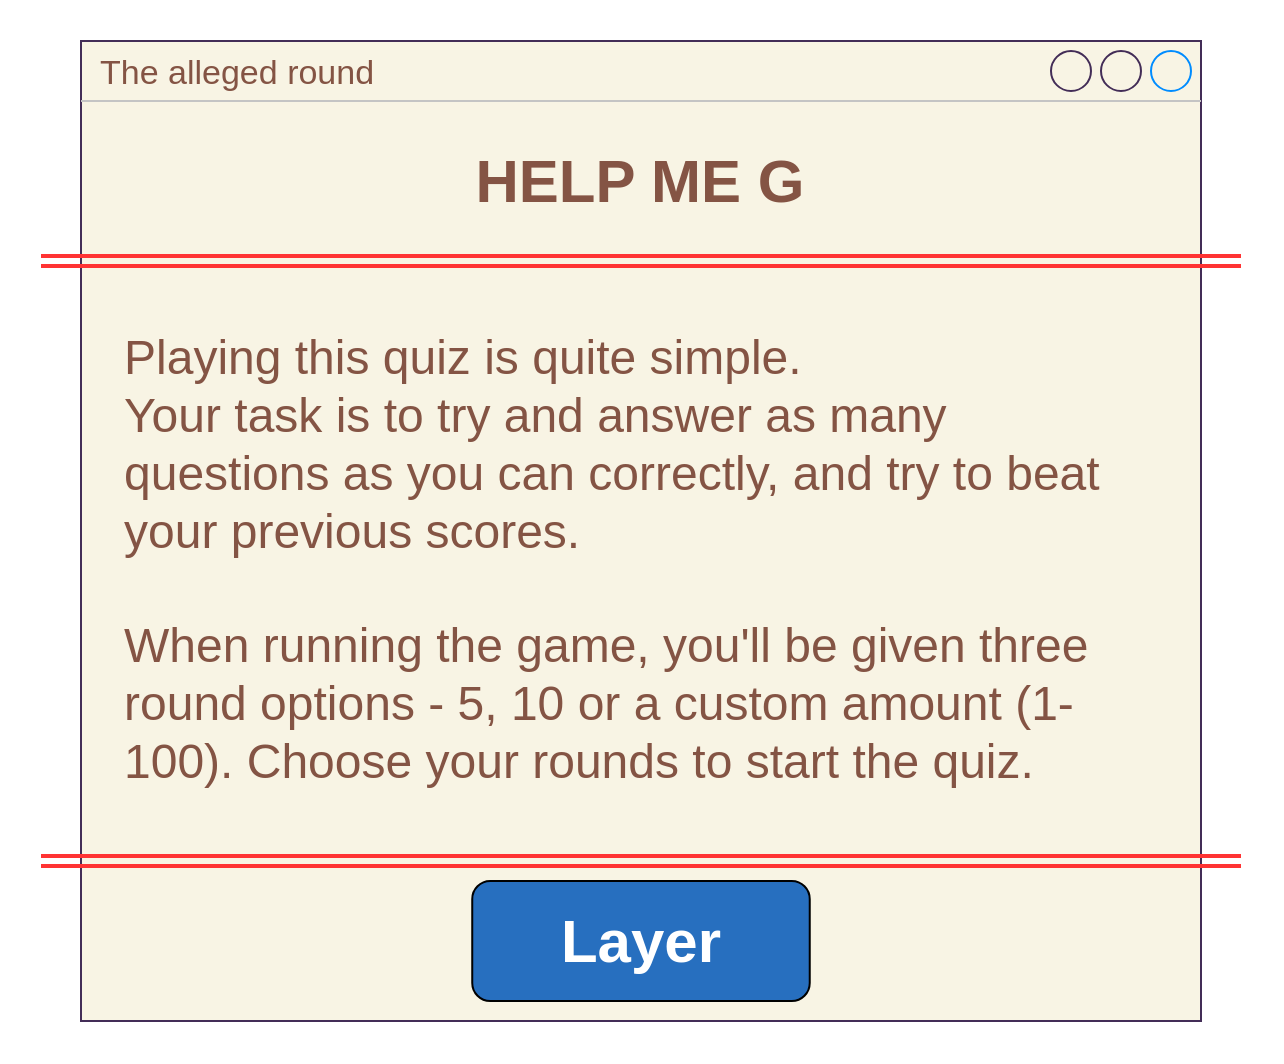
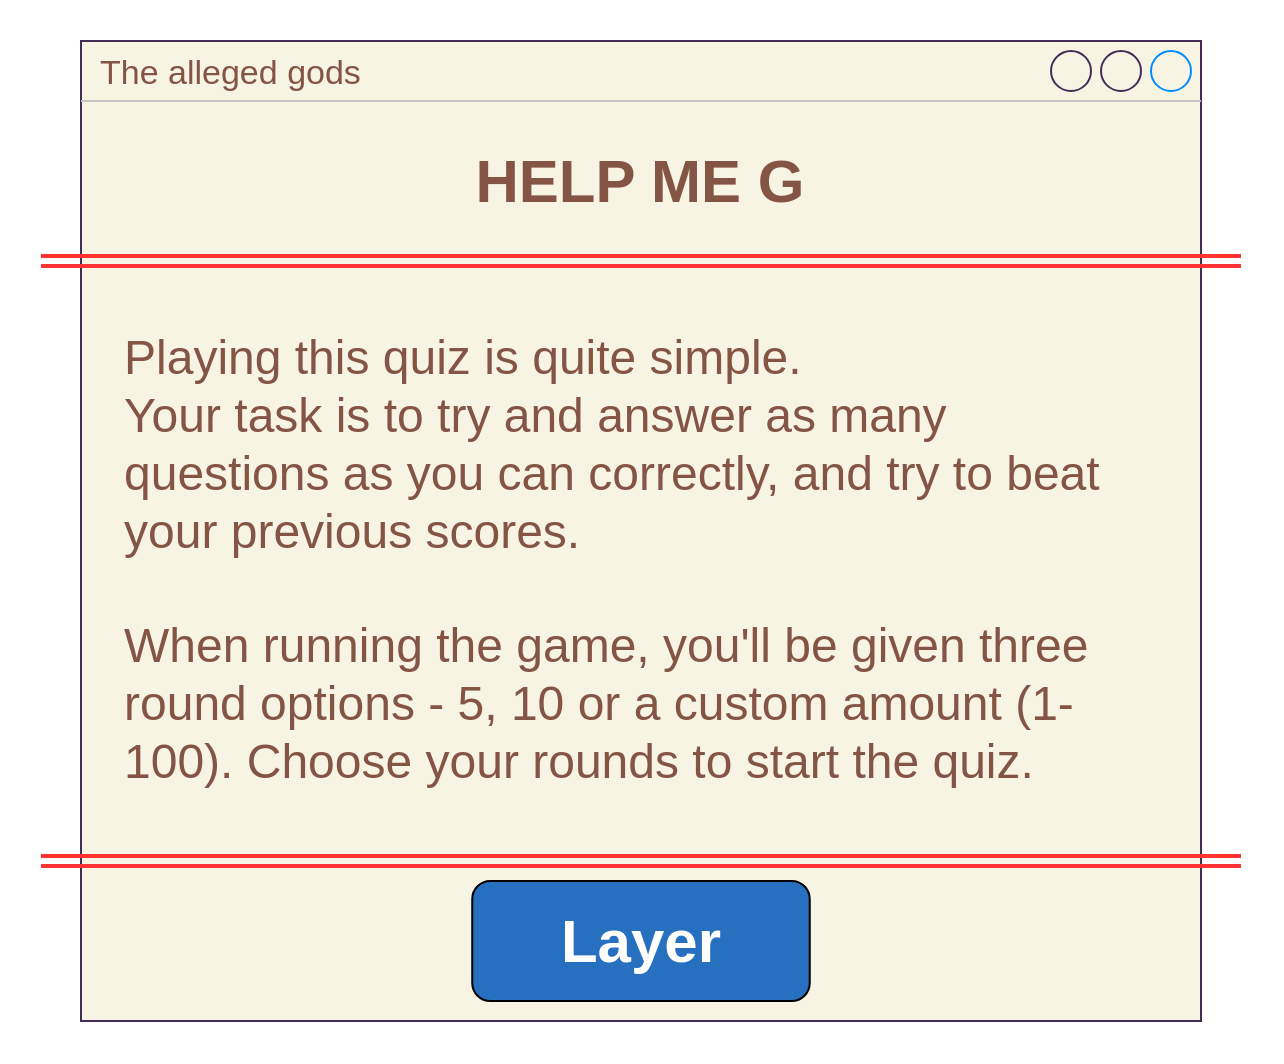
(245, 75) -> (236, 75)
